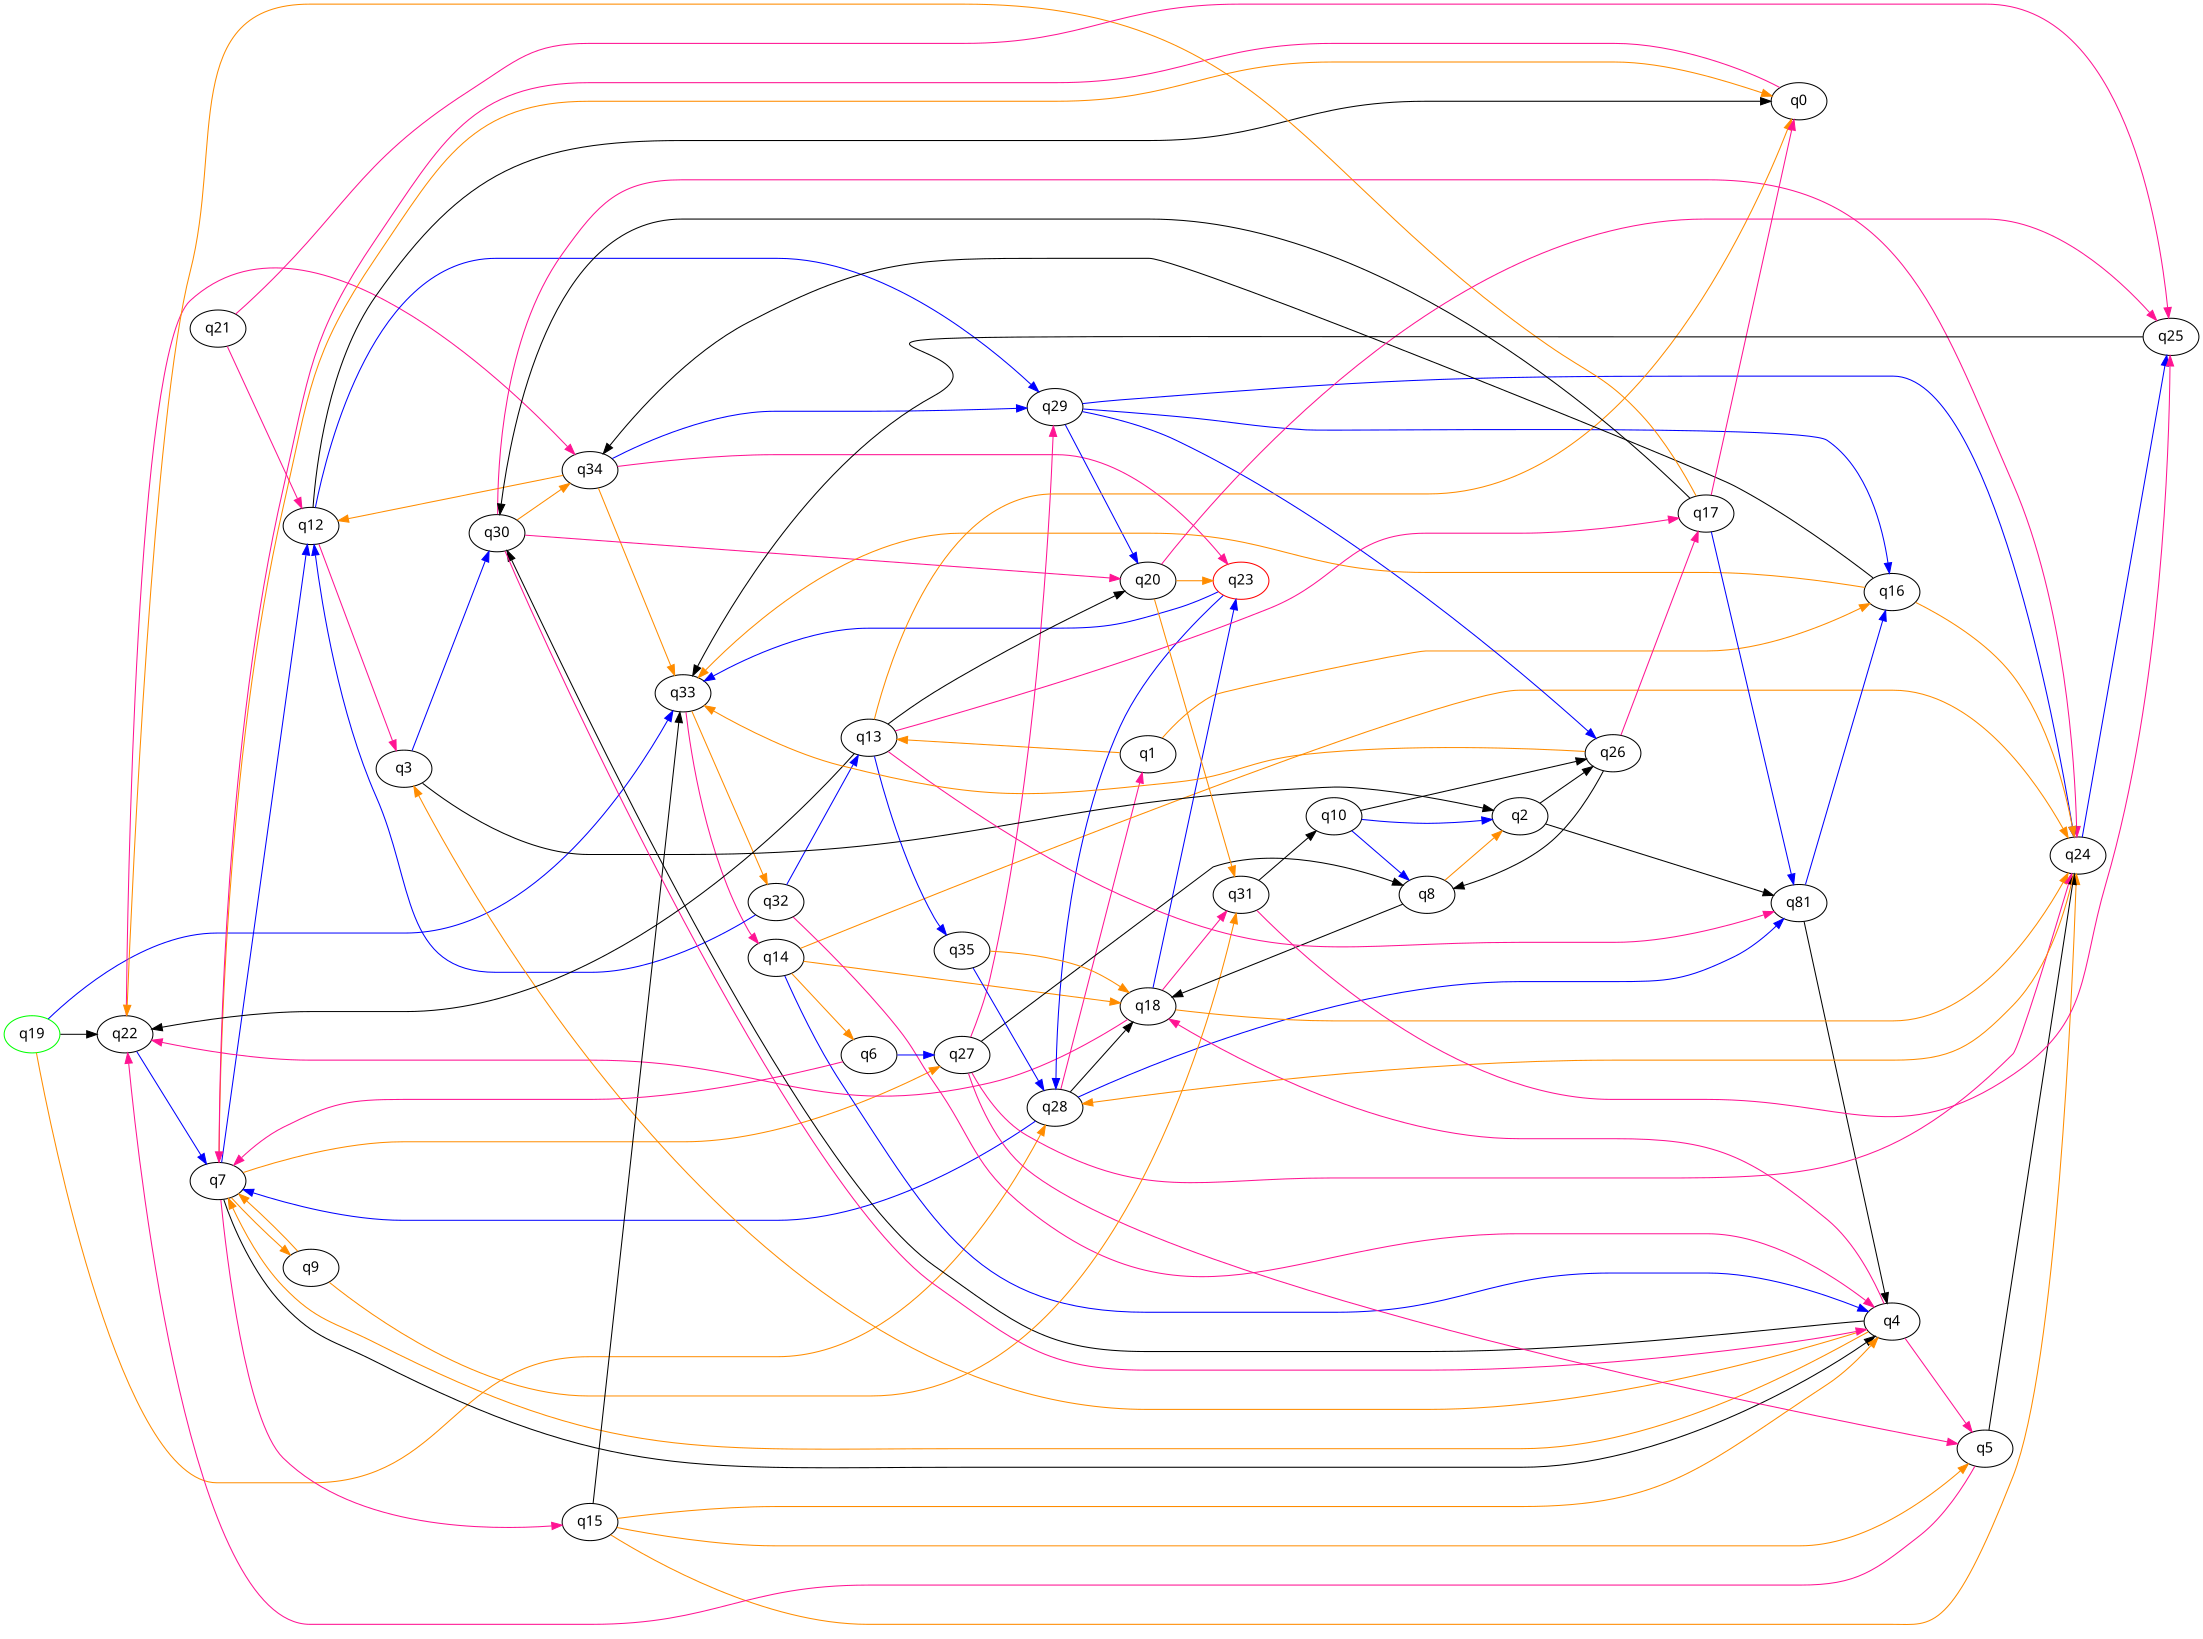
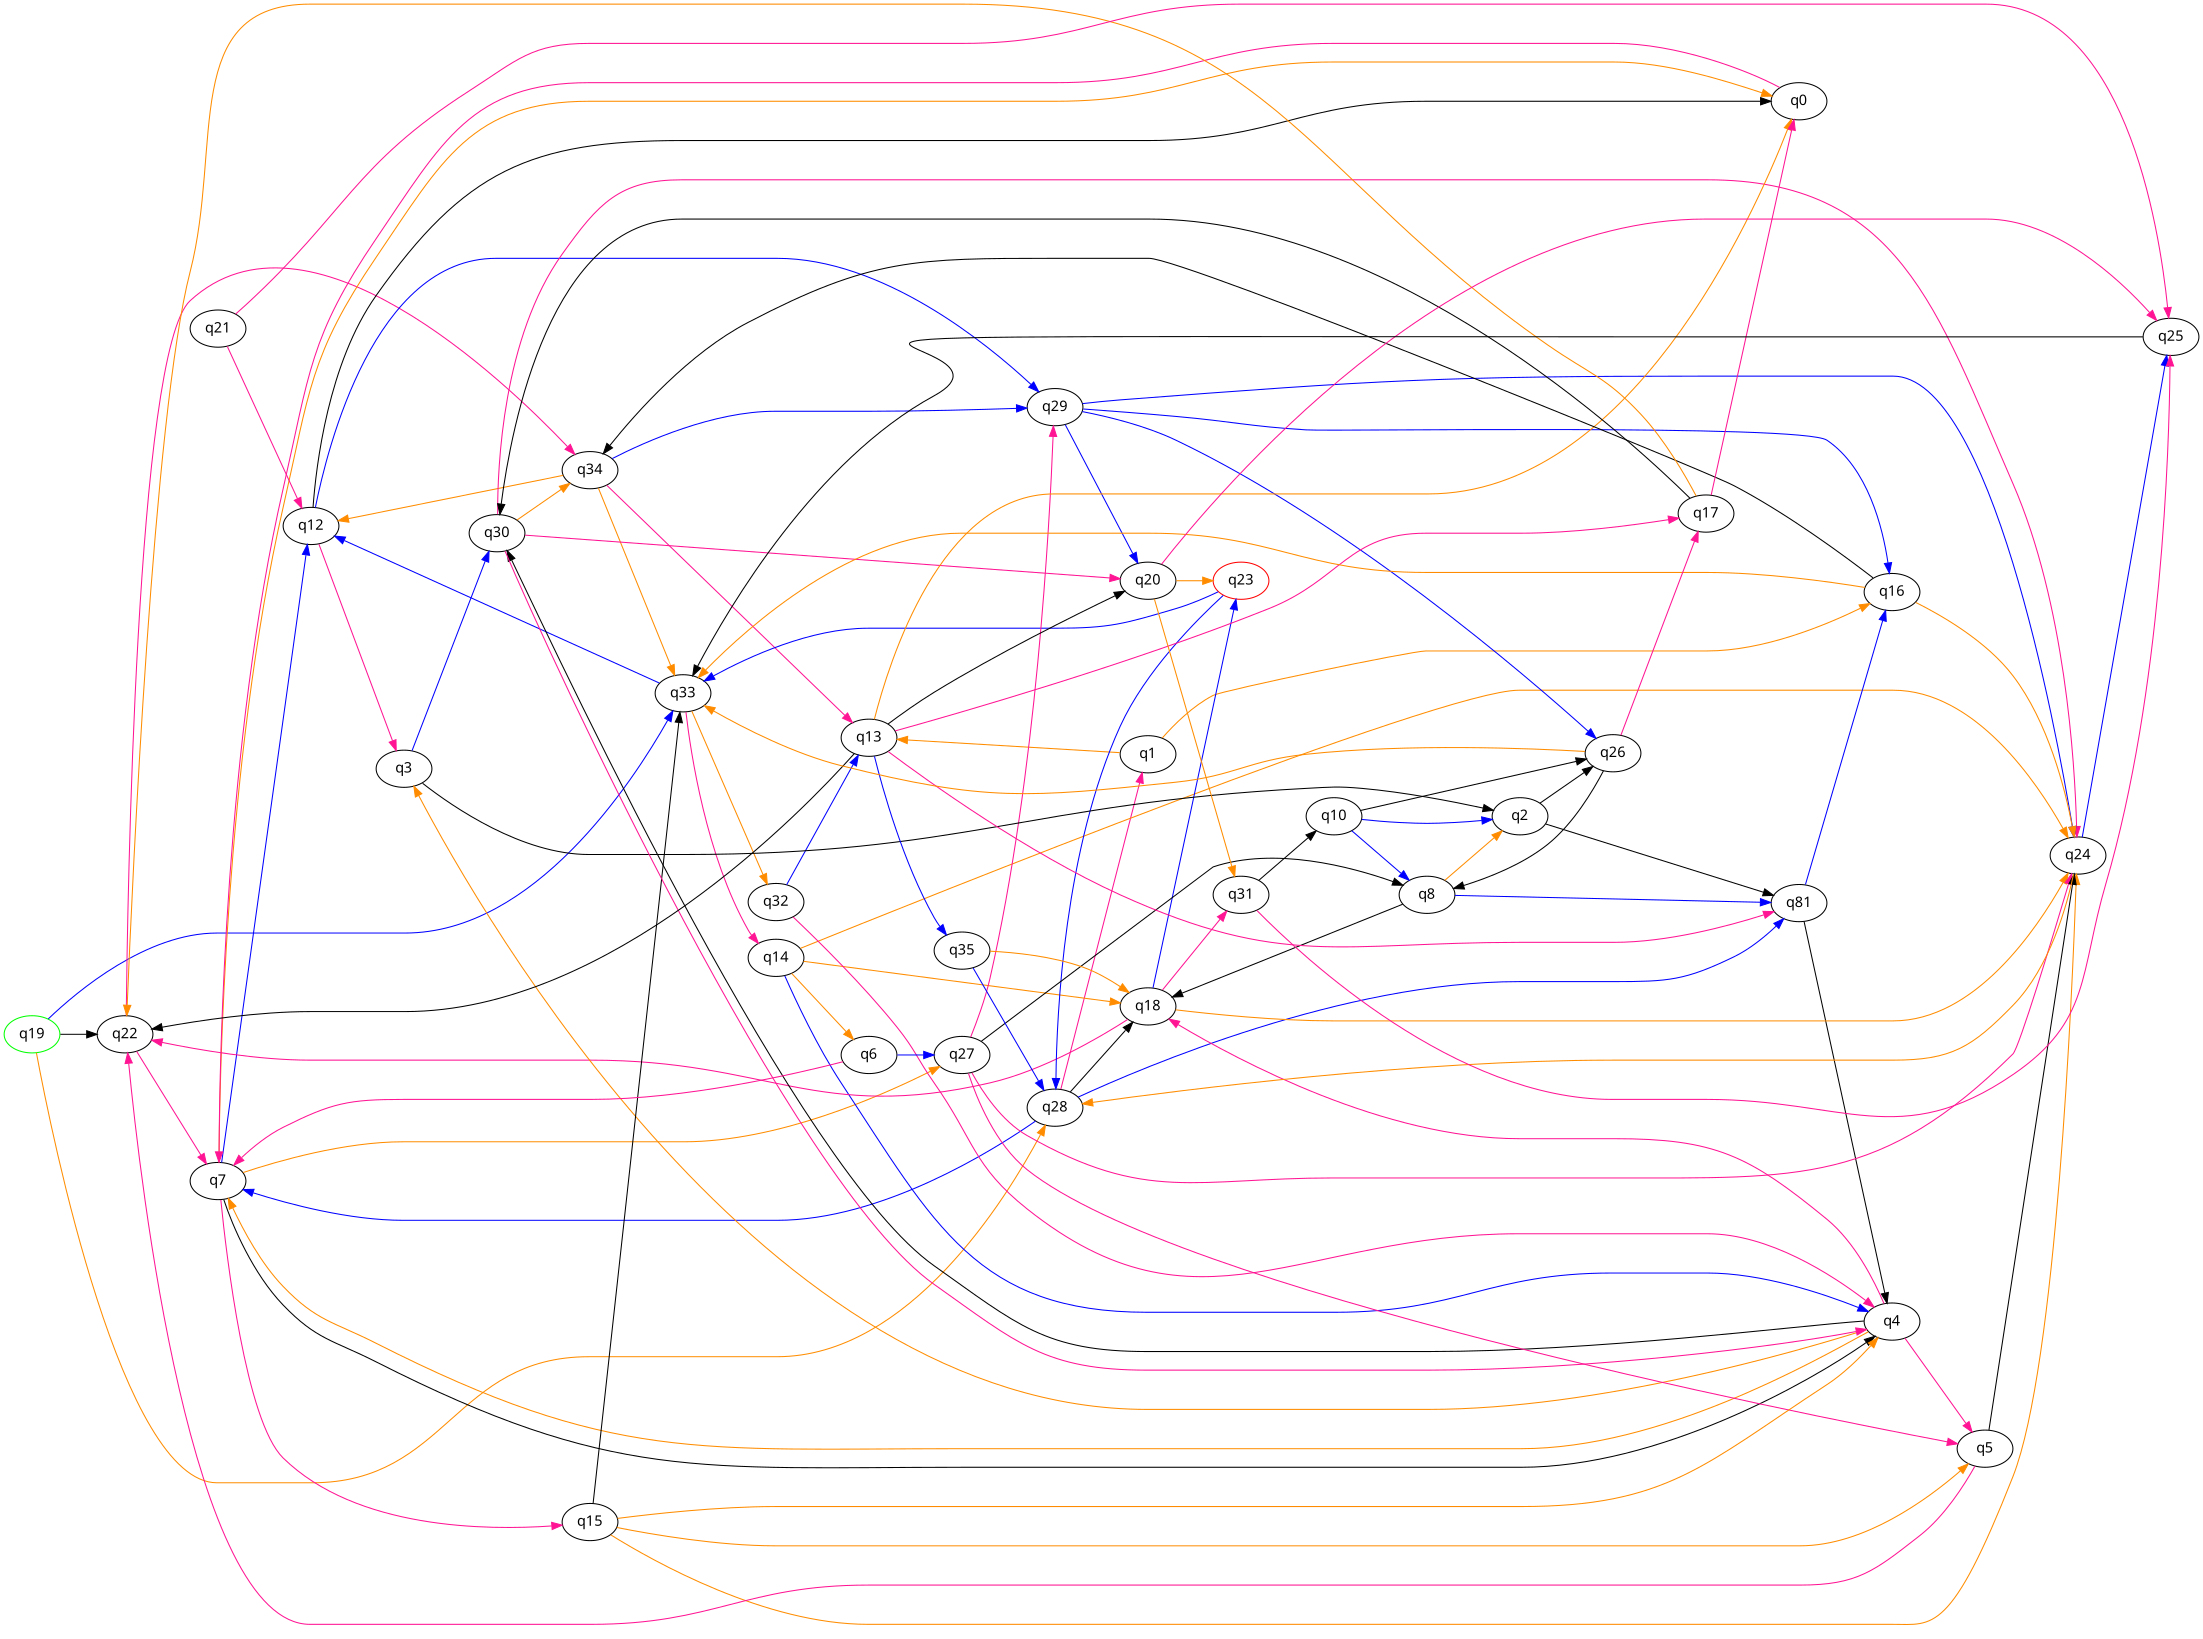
(936, 455) -> (726, 600)
(1751, 703) -> (1608, 899)
(415, 917) -> (502, 612)
(169, 1103) -> (169, 1103)
(311, 1268) -> none
